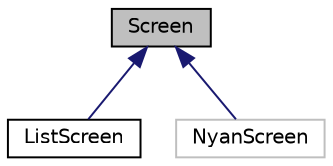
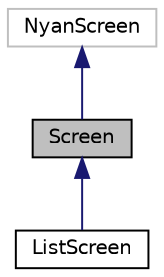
(213, 91) -> (82, 93)
